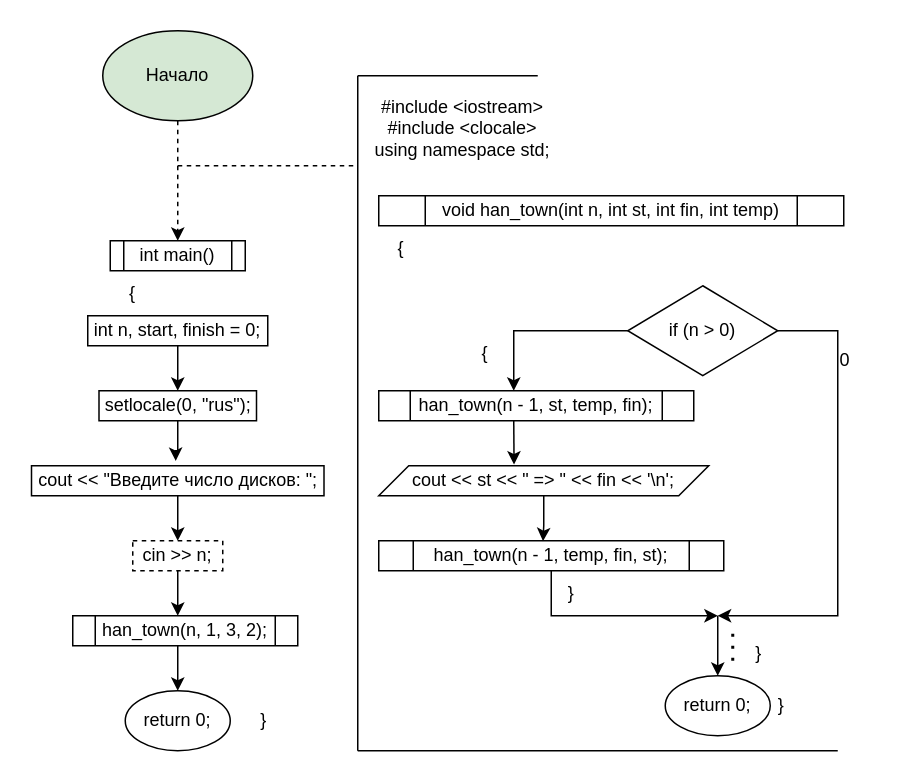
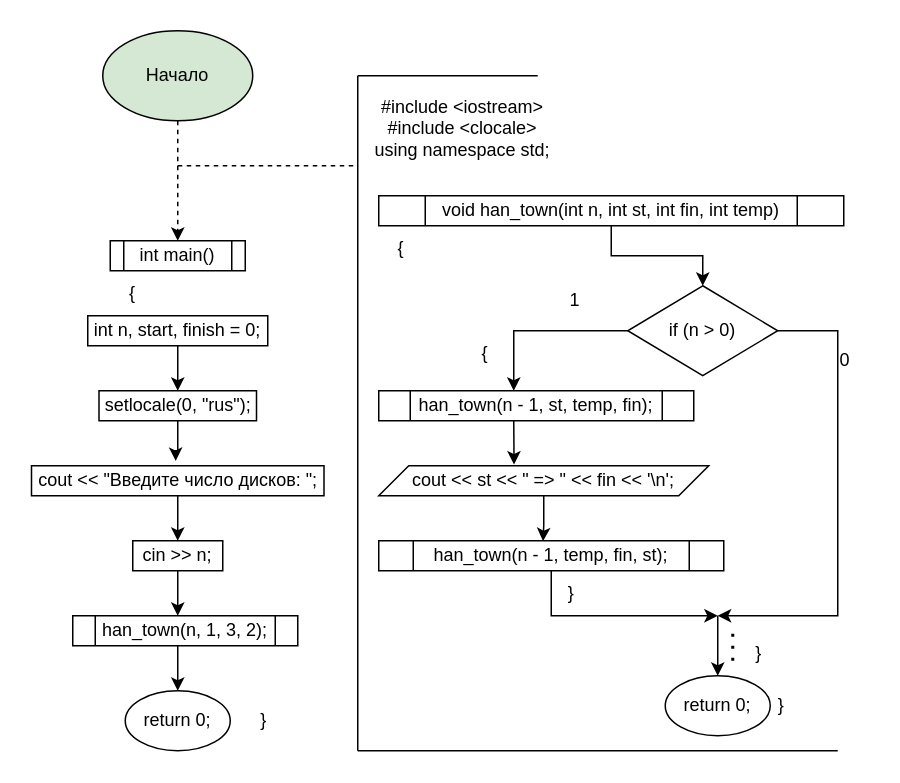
none -> (651, 256)
none -> (575, 301)
(178, 556) -> (178, 556)
